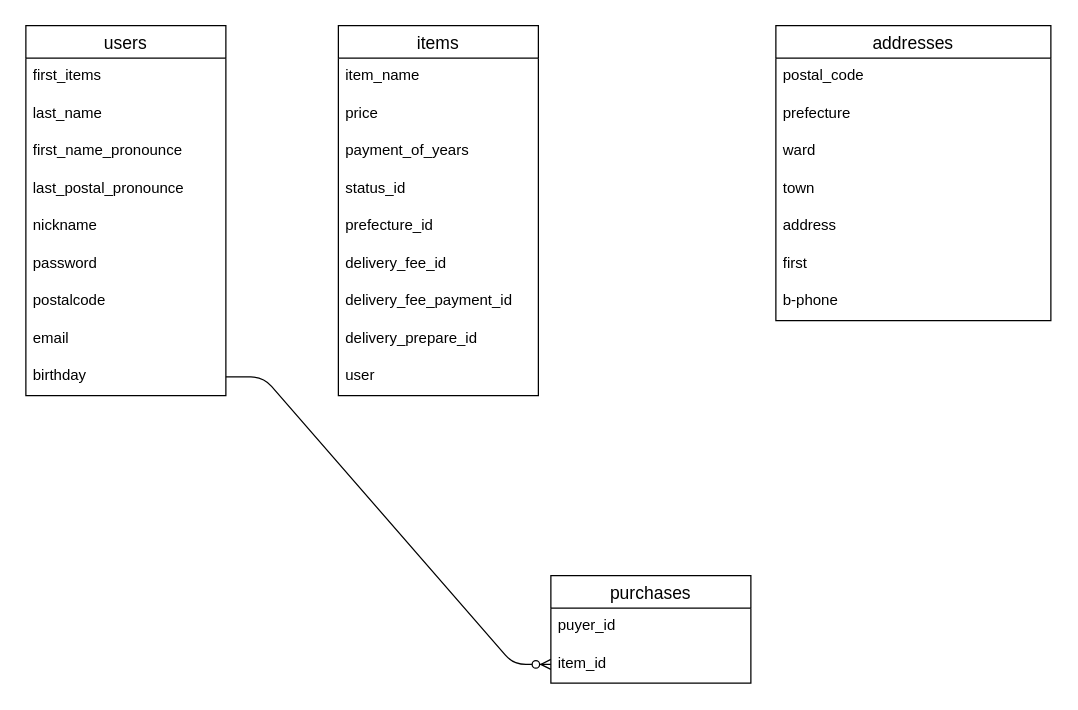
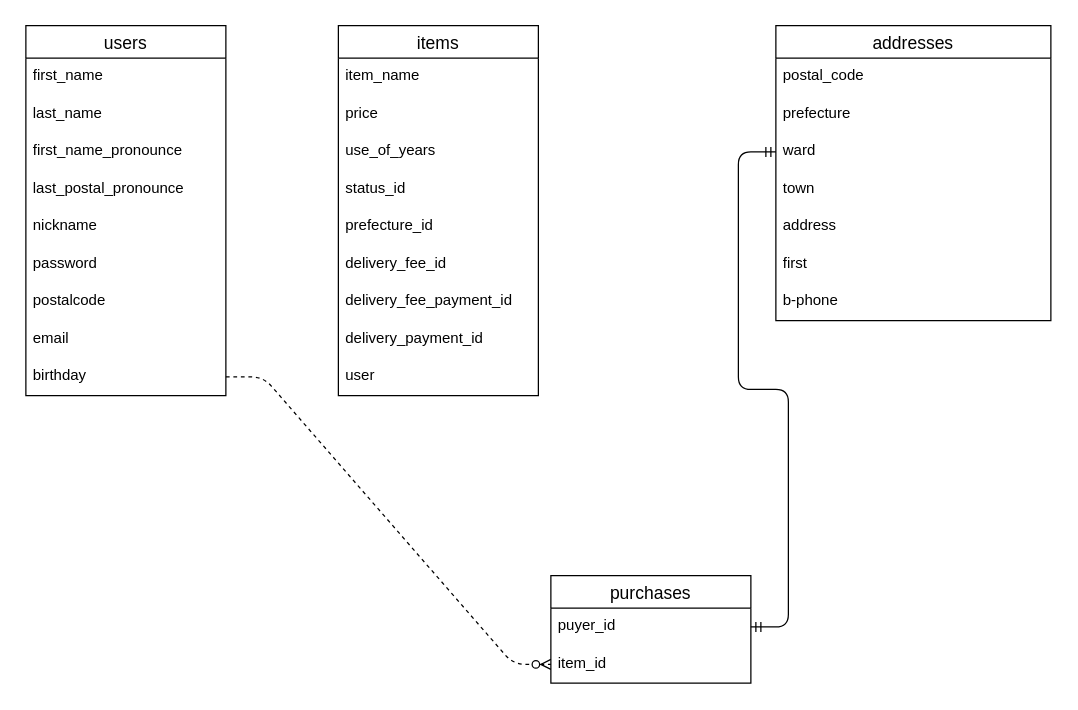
(75, 75) -> (73, 75)
(412, 150) -> (395, 150)
(419, 338) -> (419, 338)
none -> (765, 389)
(383, 514) -> (383, 514)
